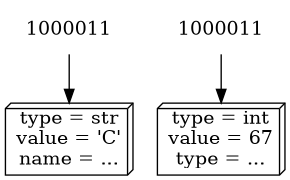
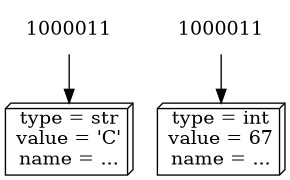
(221, 139) -> (221, 139)
